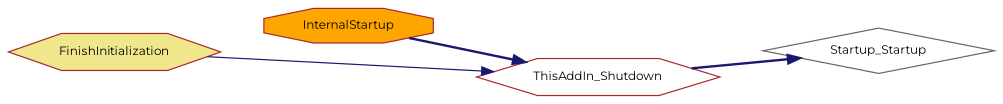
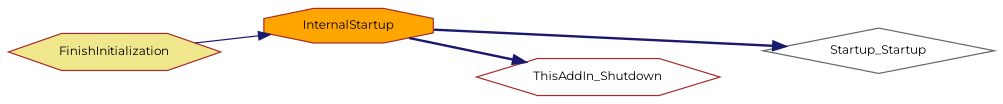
(344, 64) -> (227, 39)
(740, 64) -> (603, 38)
